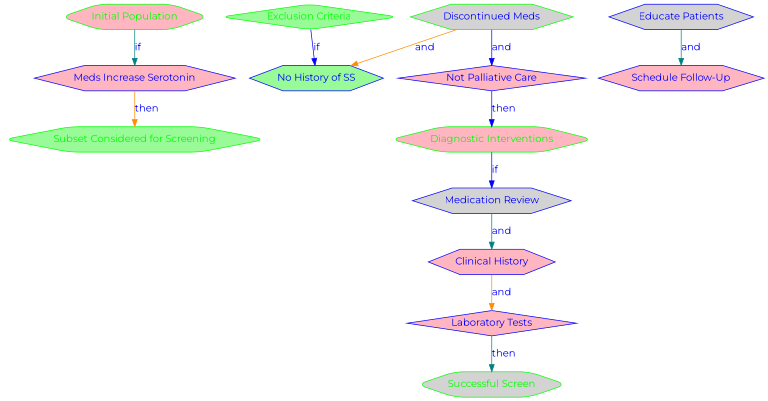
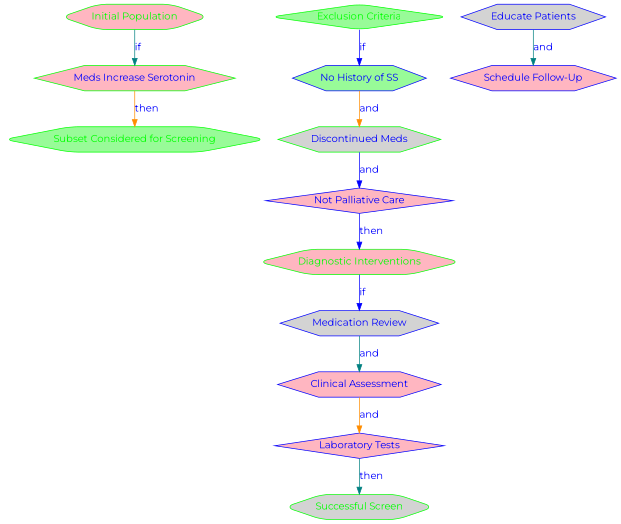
(407, 47) -> (359, 105)
(135, 78) -> (135, 78)
(492, 262) -> (359, 384)
